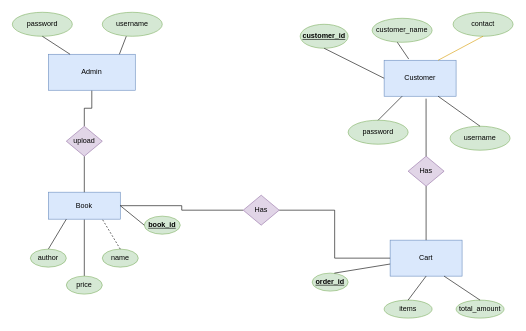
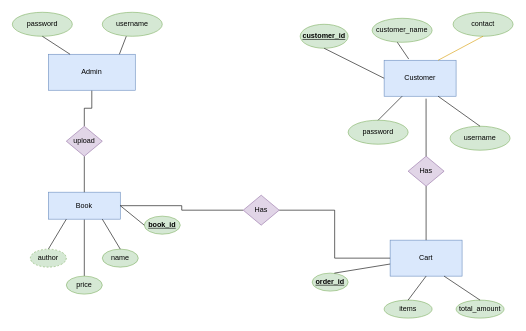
(111, 234) -> (111, 234)
(48, 258) -> (48, 258)
